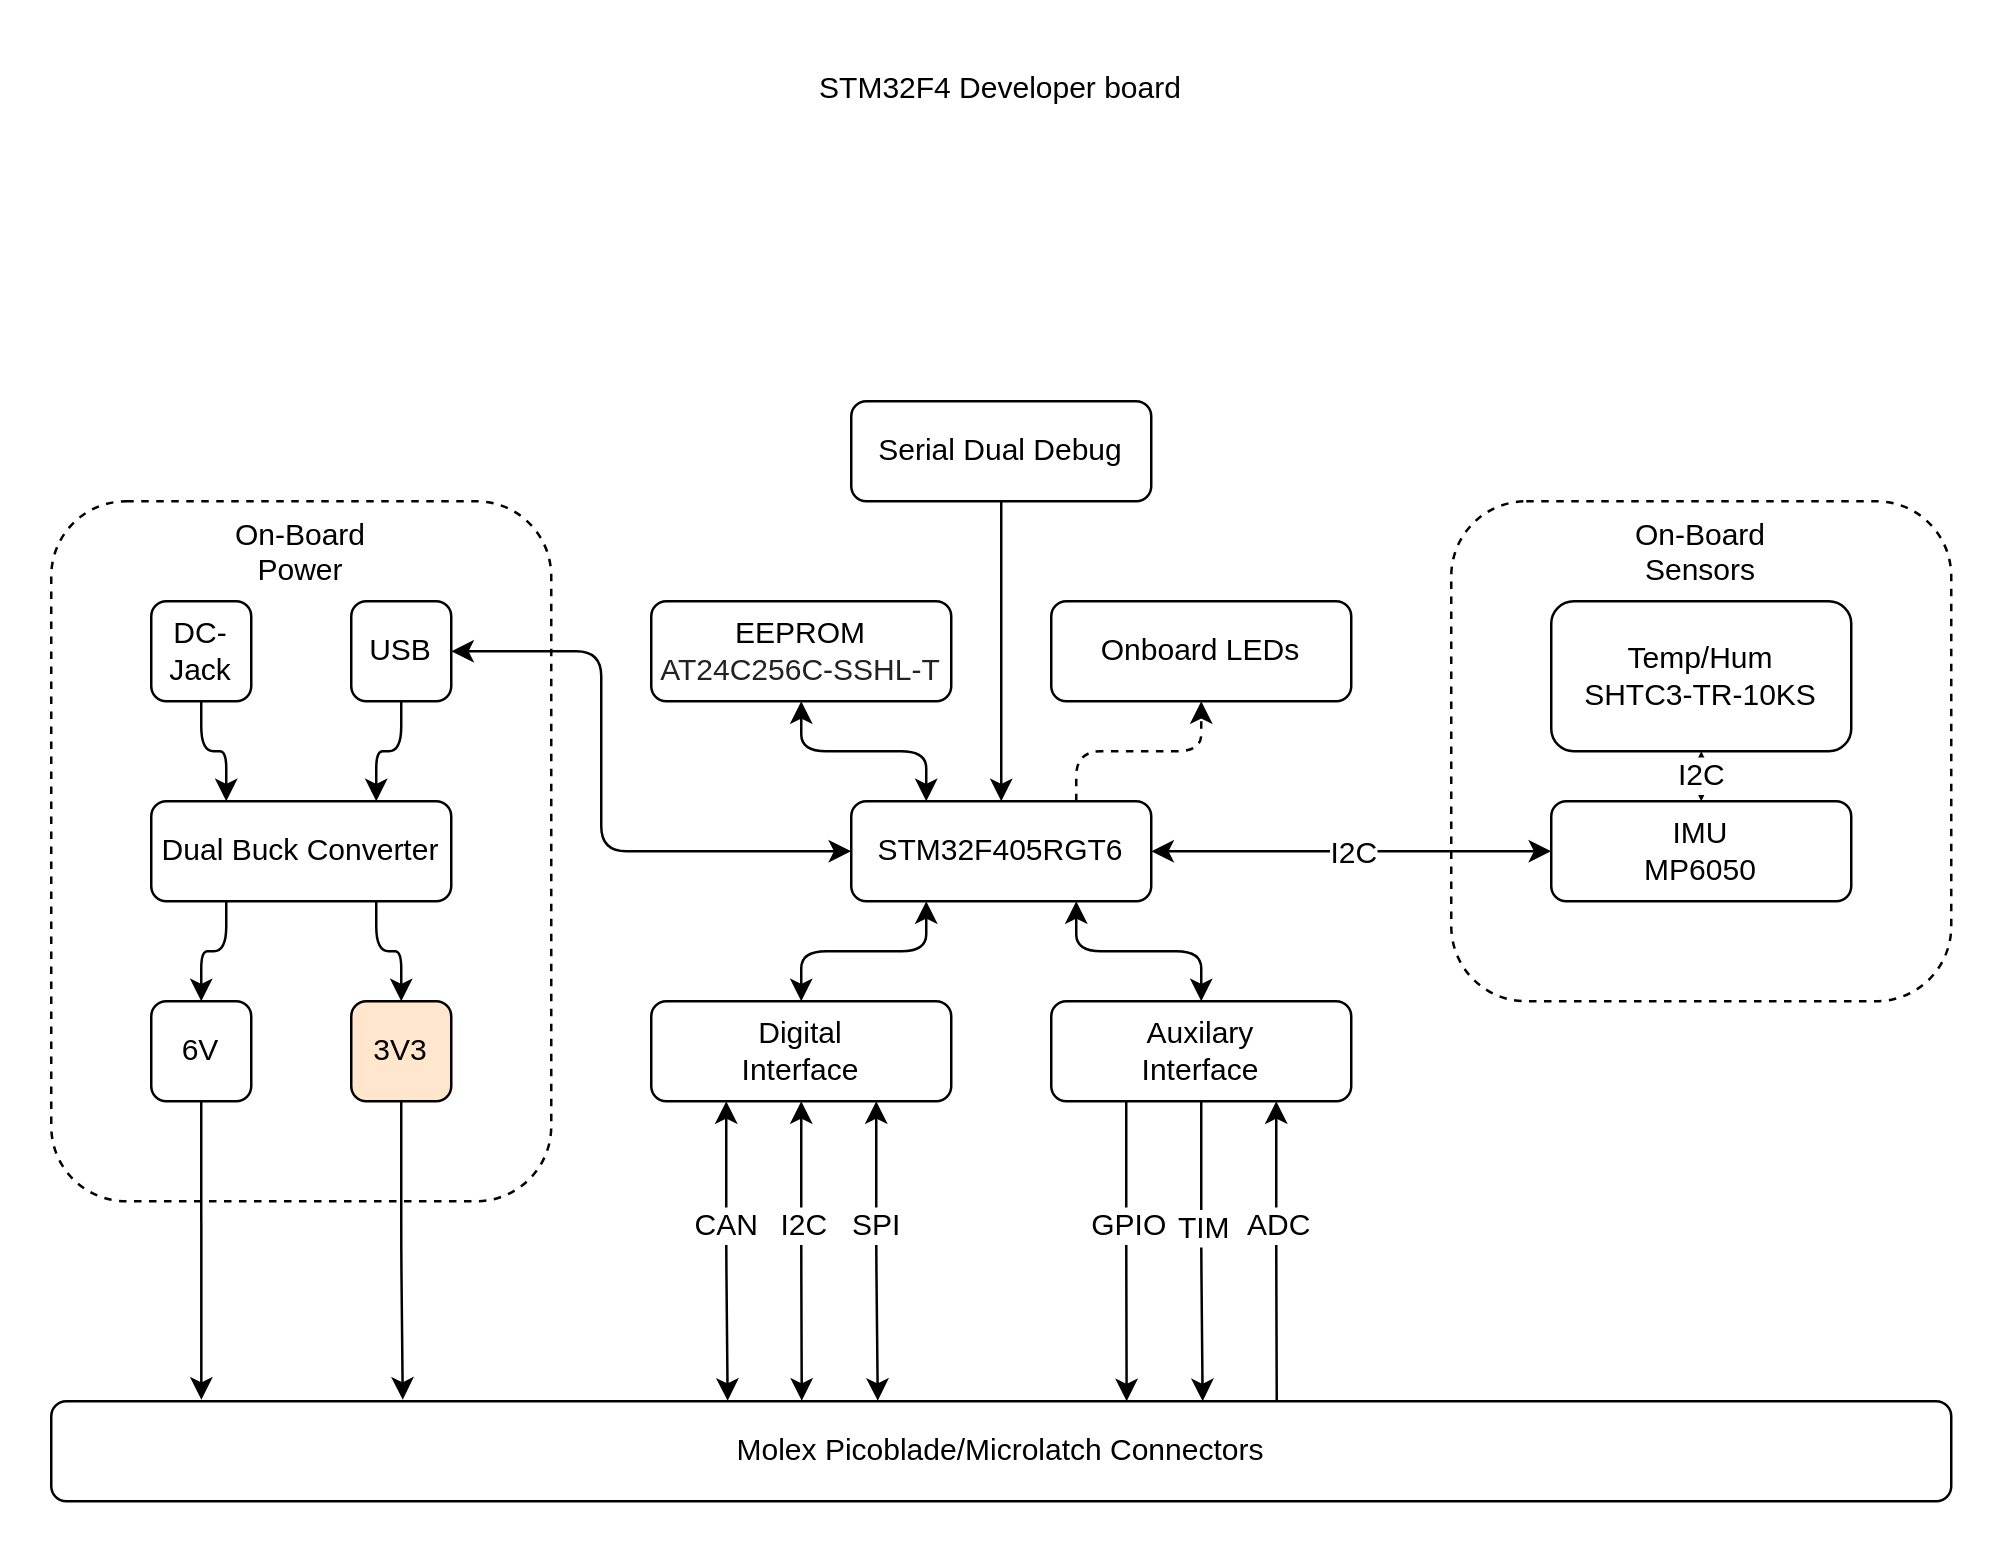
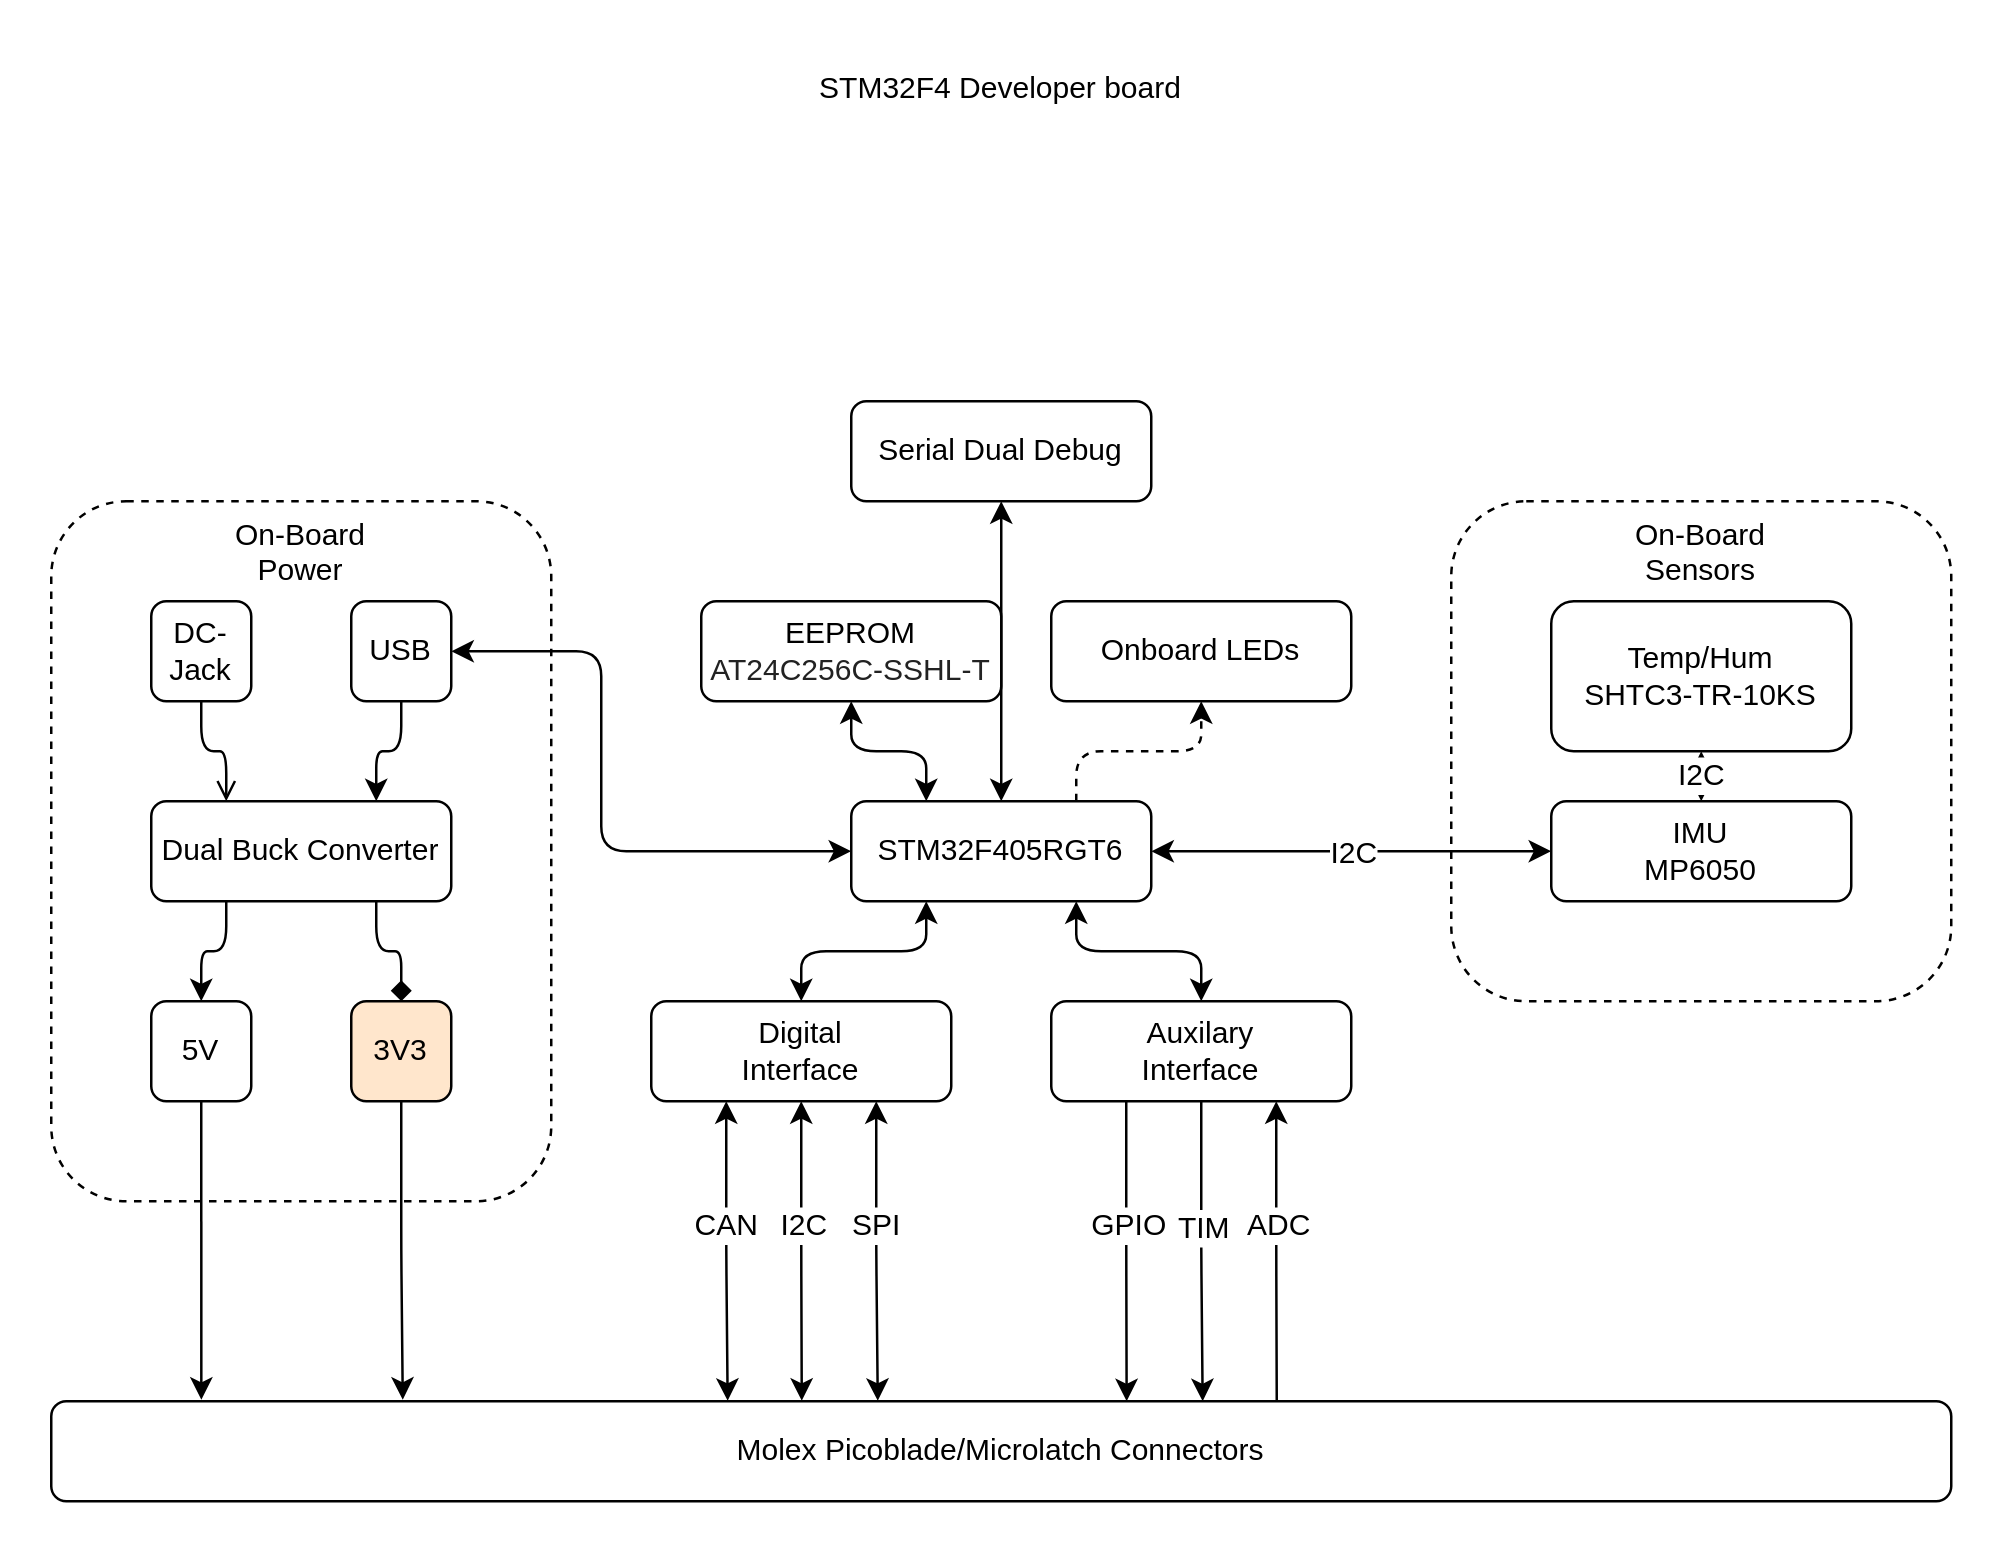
(1001, 512) -> (1001, 519)
(801, 651) -> (851, 651)
(226, 783) -> (226, 787)
(401, 982) -> (401, 981)
(201, 1051) -> (201, 1051)
